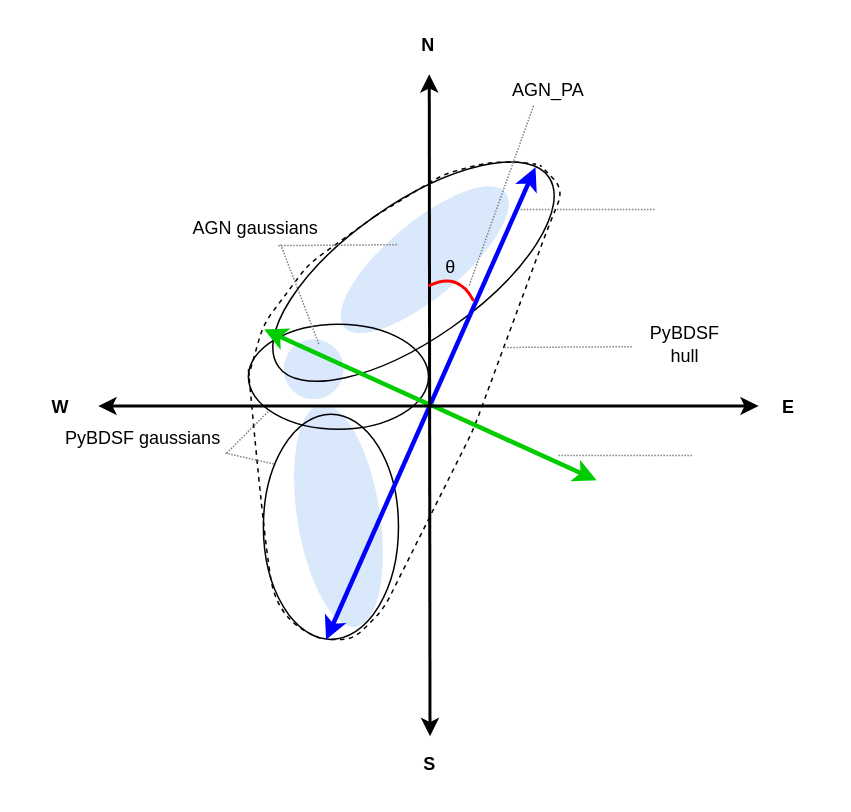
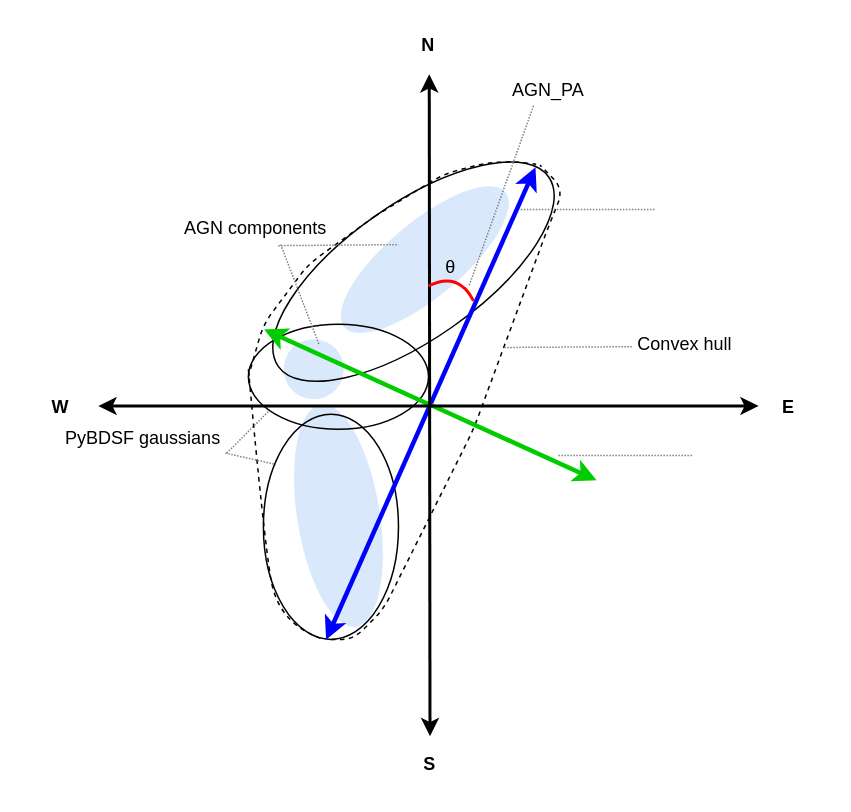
(256, 229) -> (256, 229)
(685, 344) -> (685, 344)
